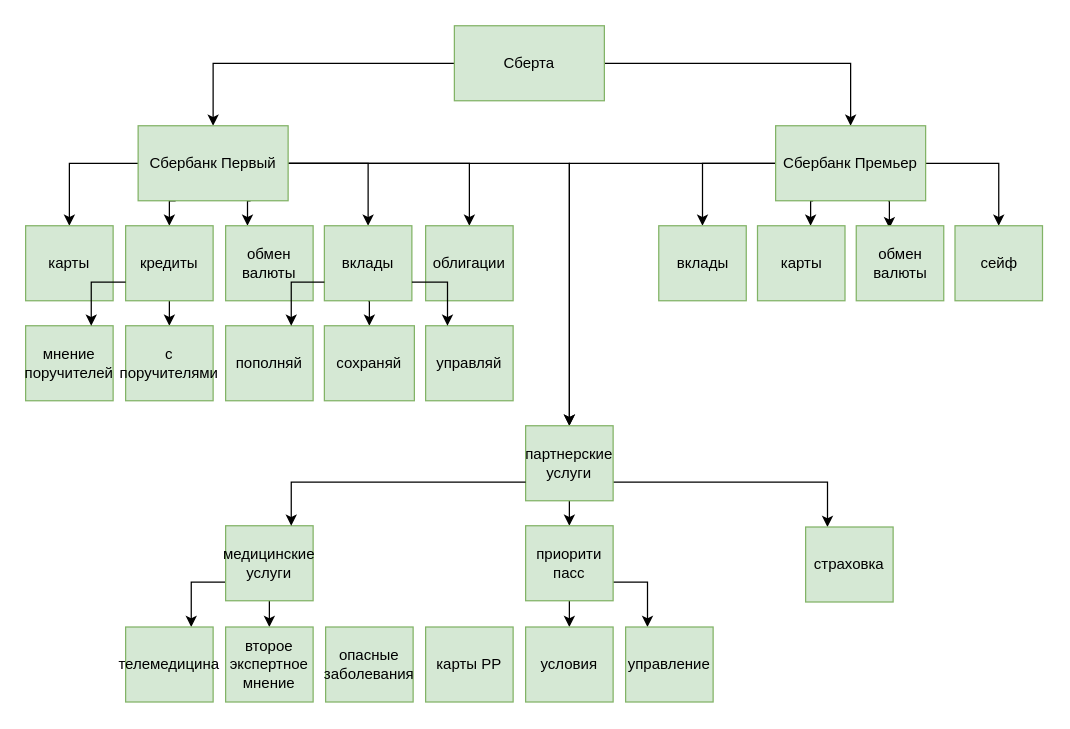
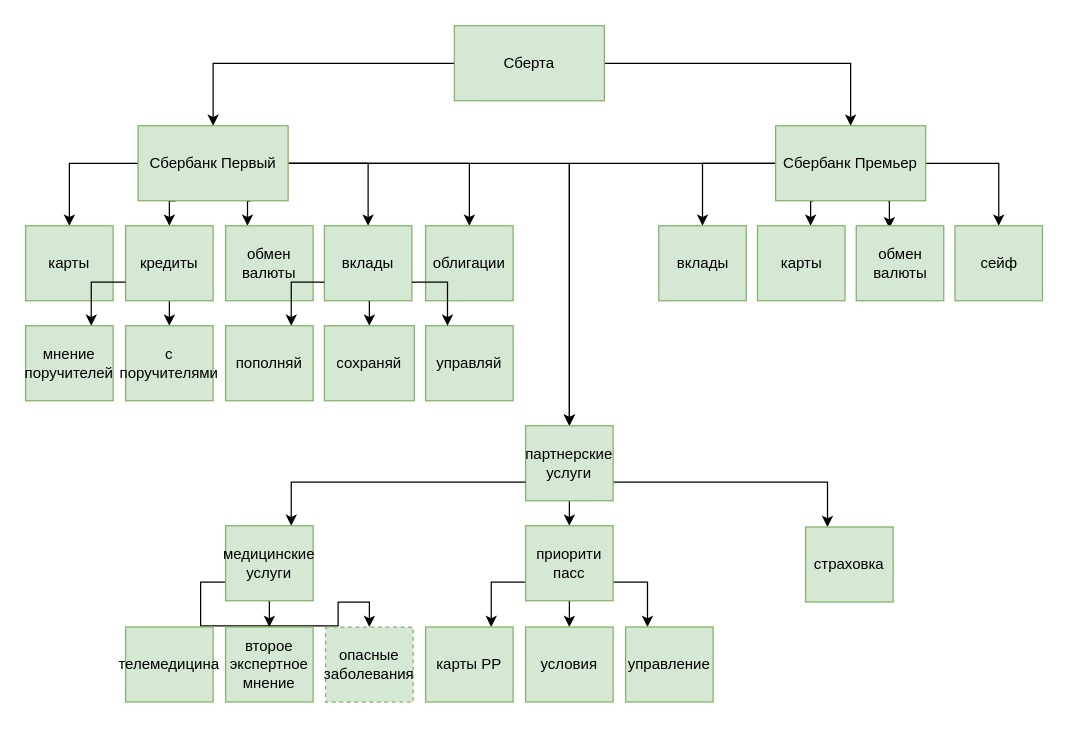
none -> (491, 583)
(191, 595) -> (283, 626)
(369, 664) -> (369, 664)
